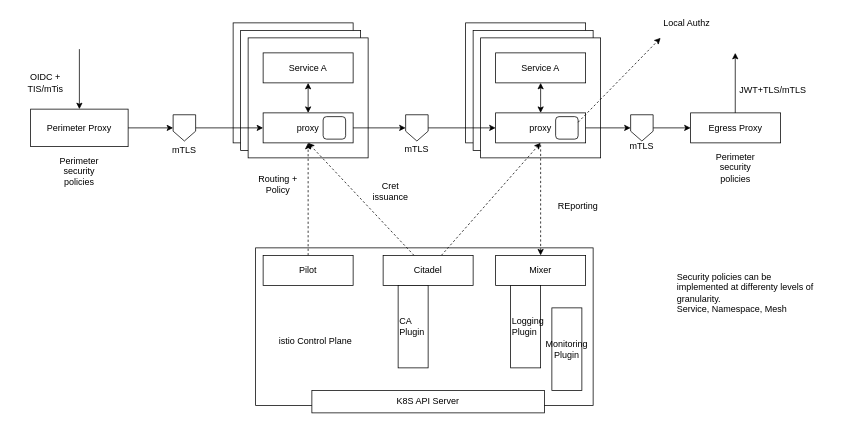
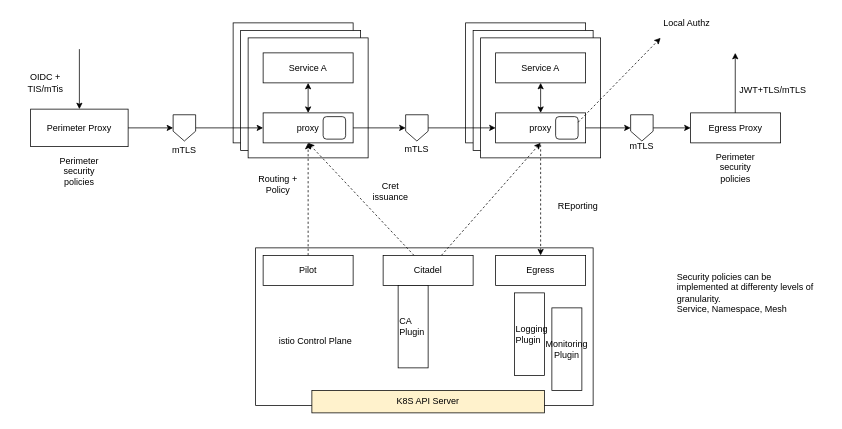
(540, 270) -> (540, 270)
(525, 327) -> (529, 334)
(428, 402) -> (428, 402)
